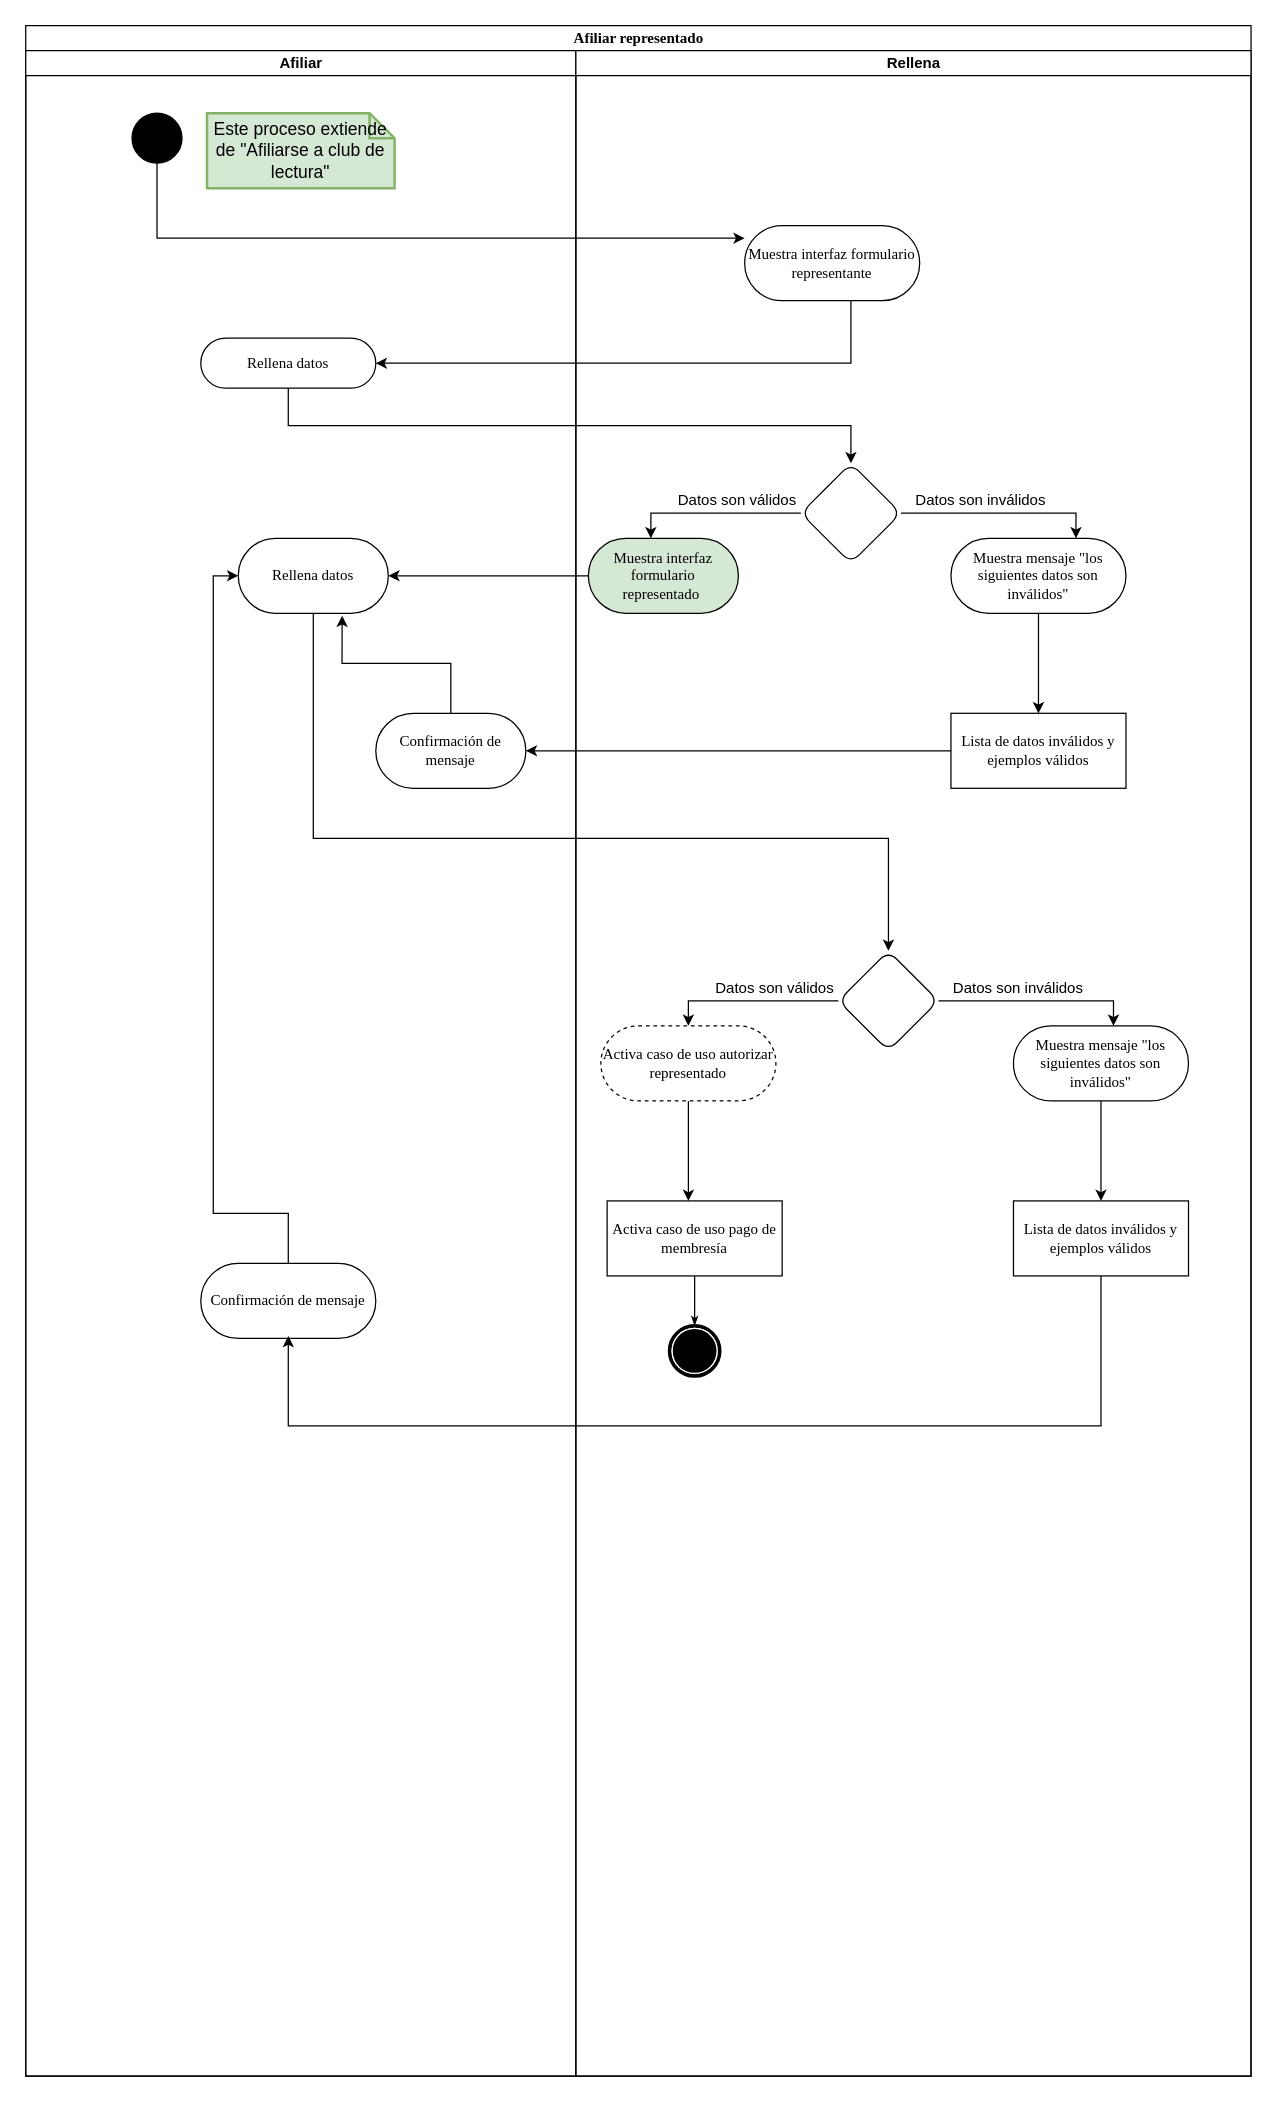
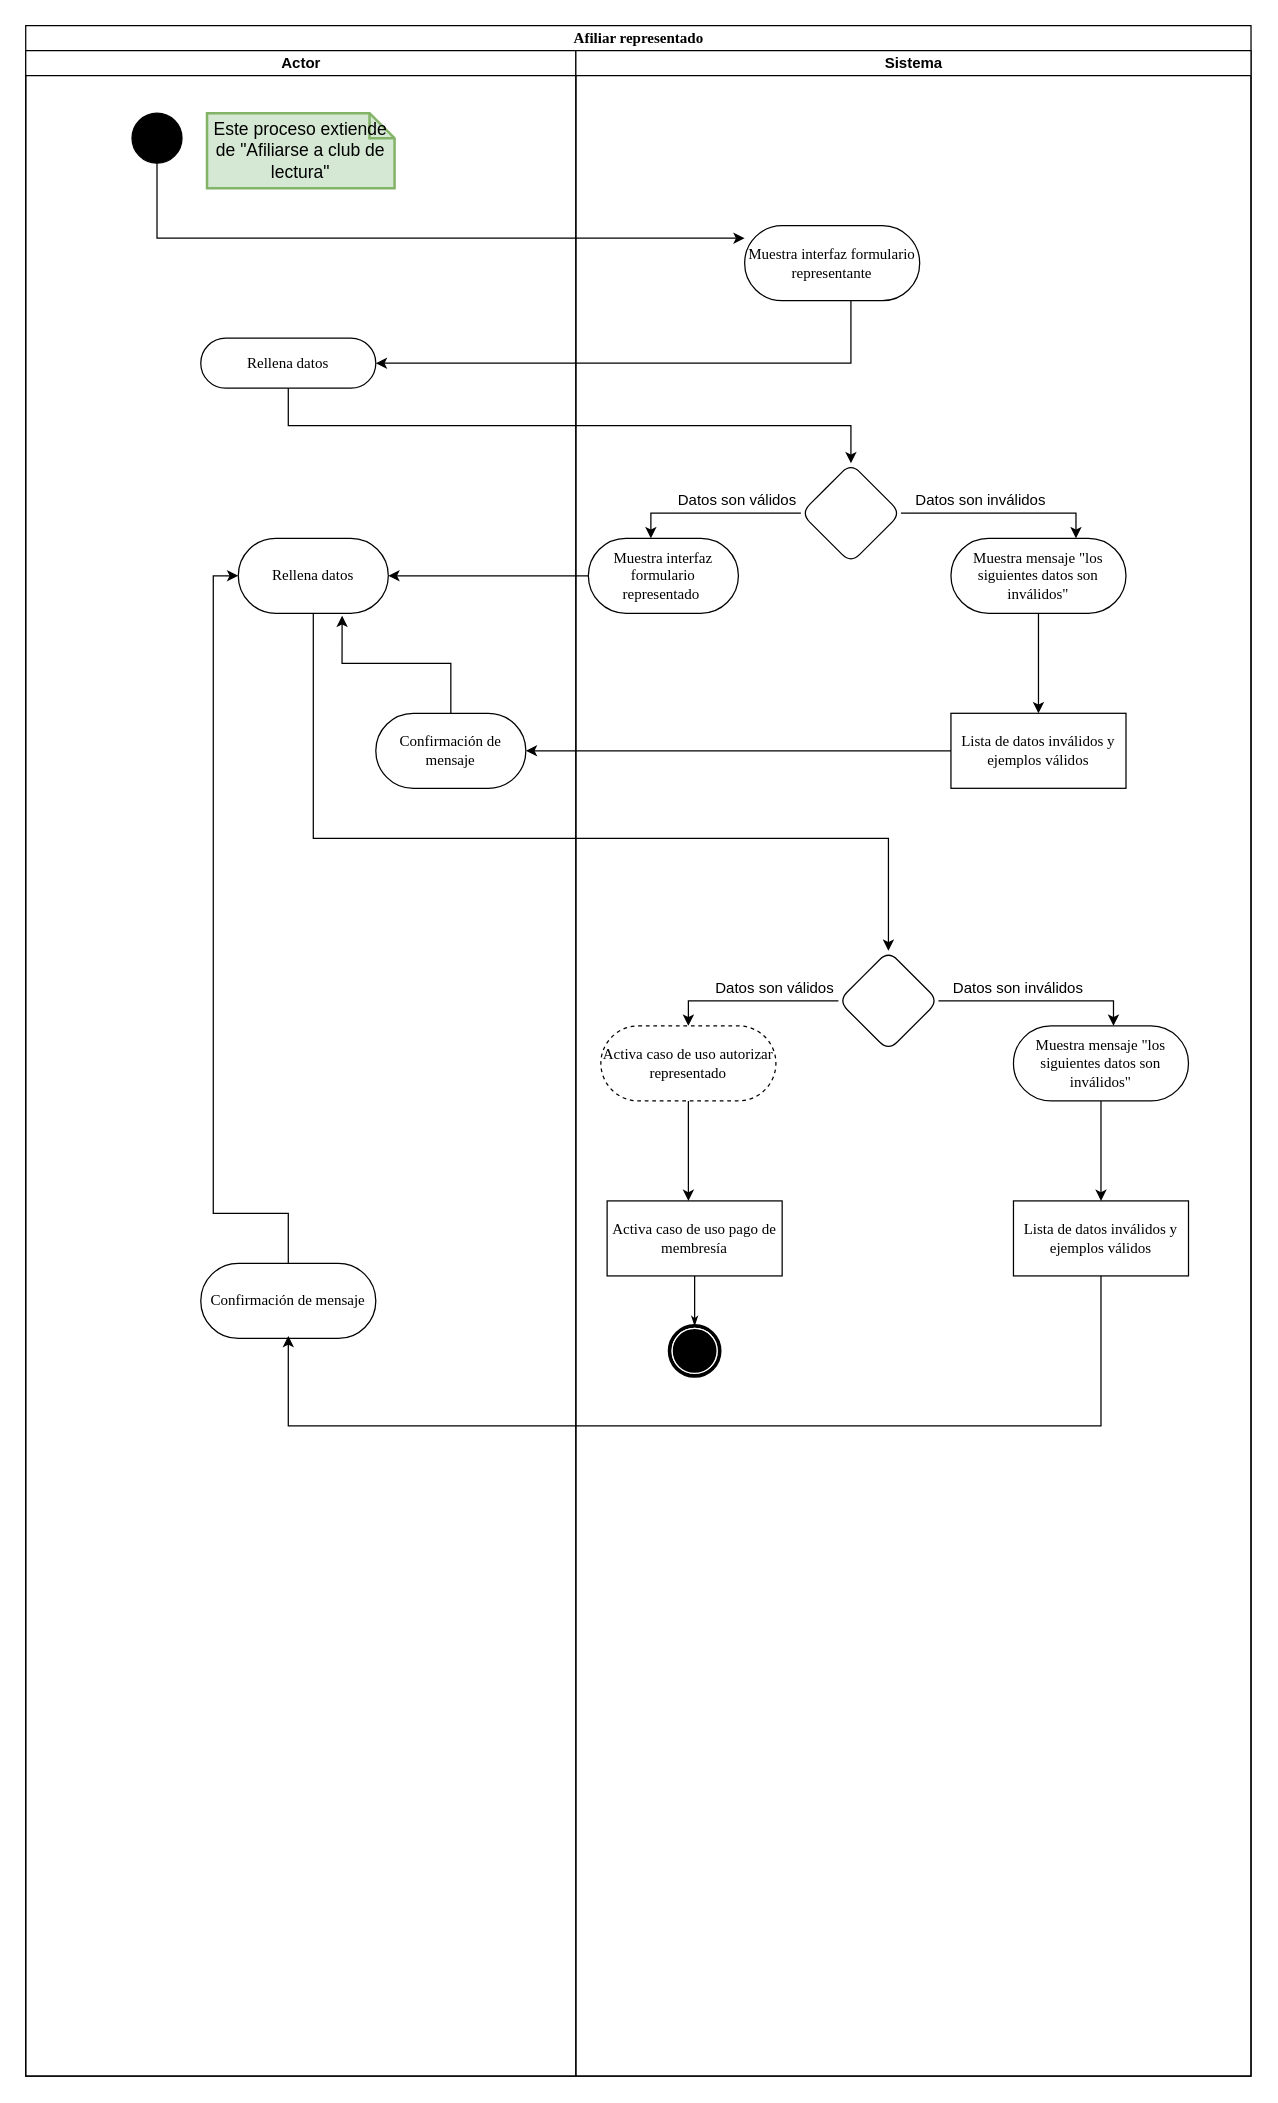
(301, 63) -> (301, 63)
(914, 63) -> (914, 63)
(663, 576) -> (663, 576)
